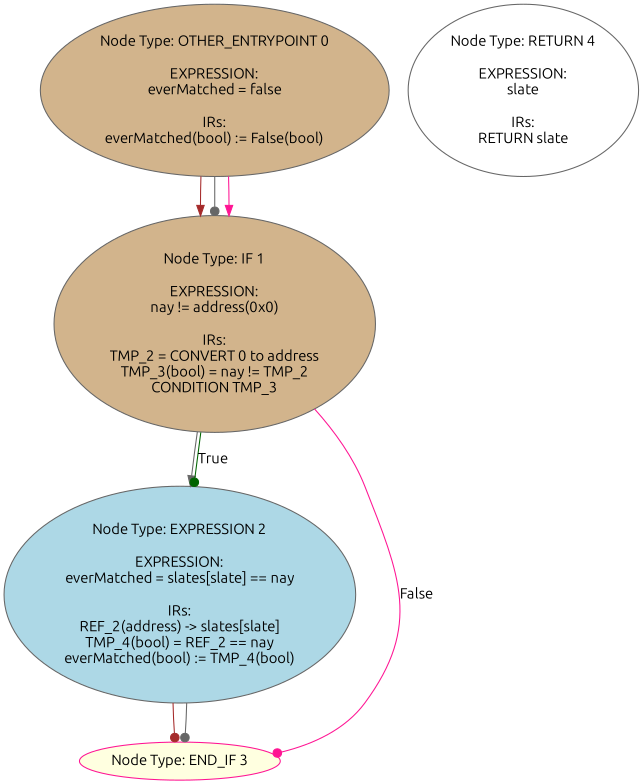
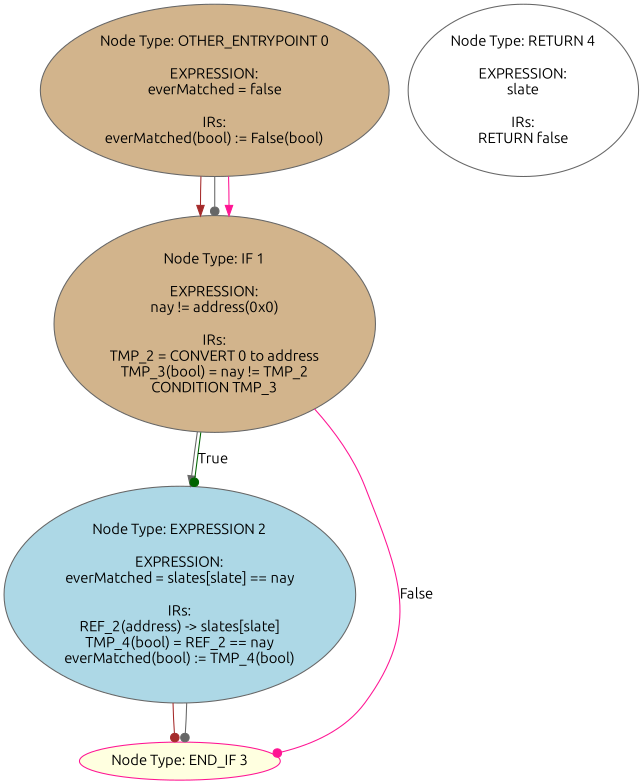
(523, 90) -> (523, 90)
